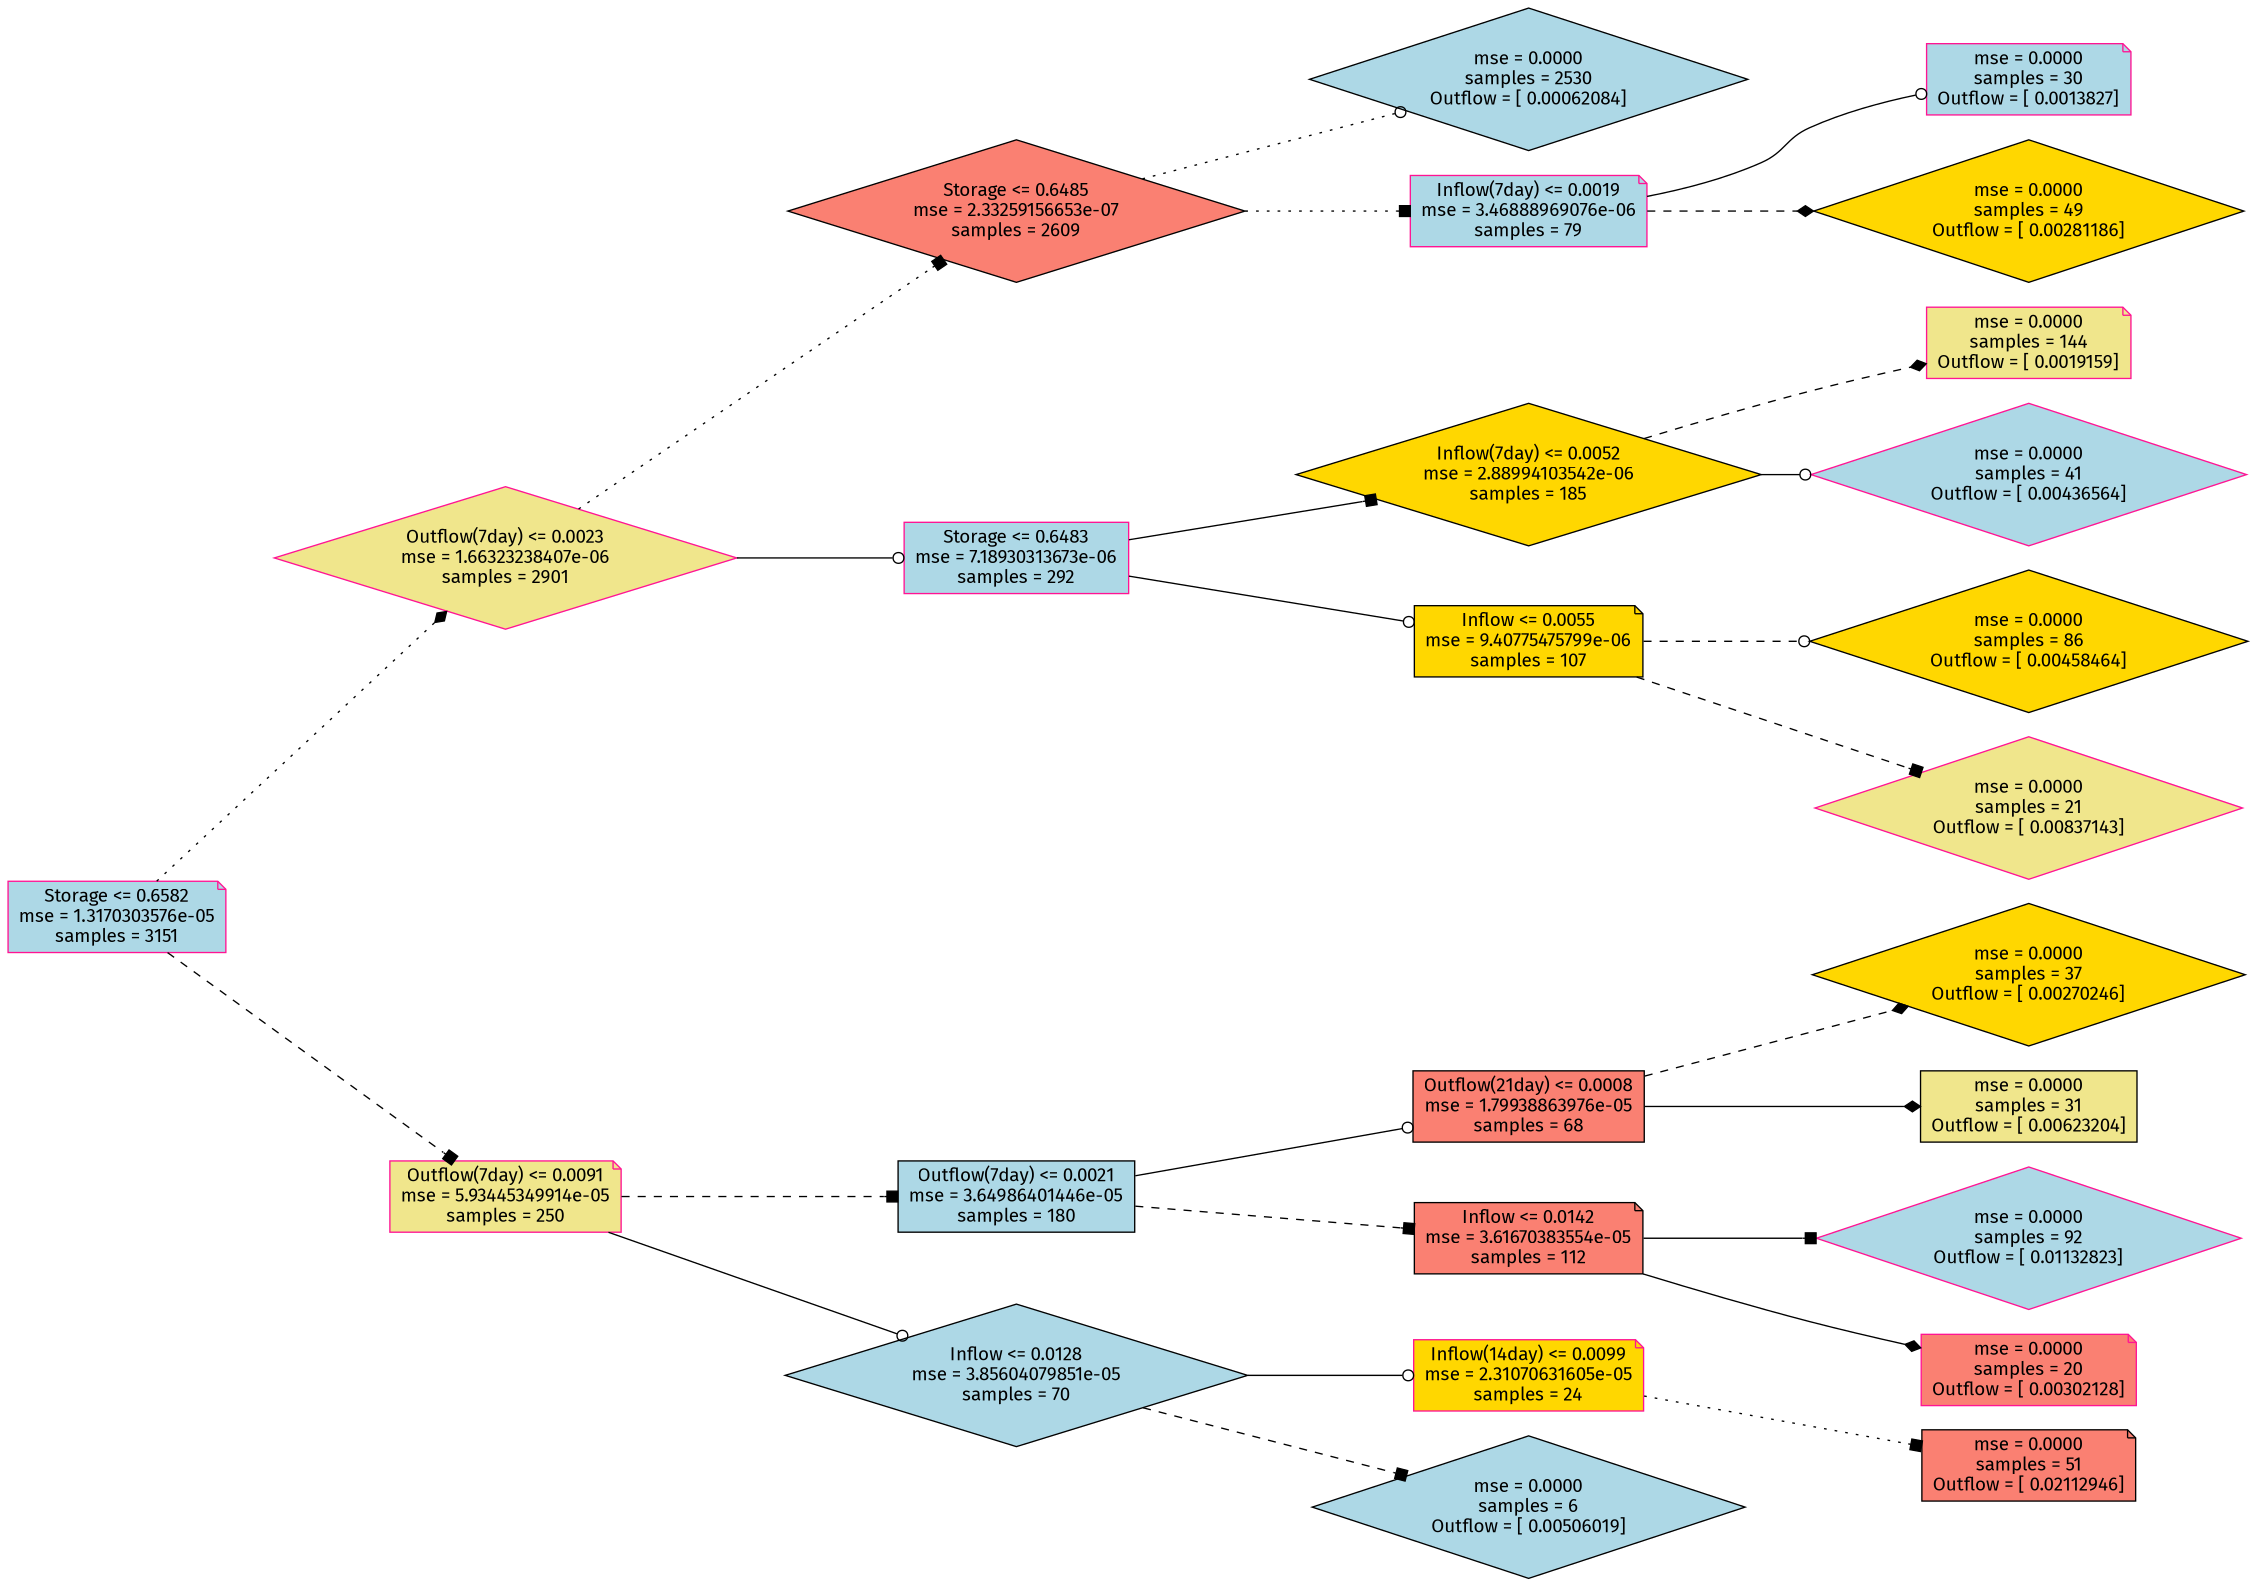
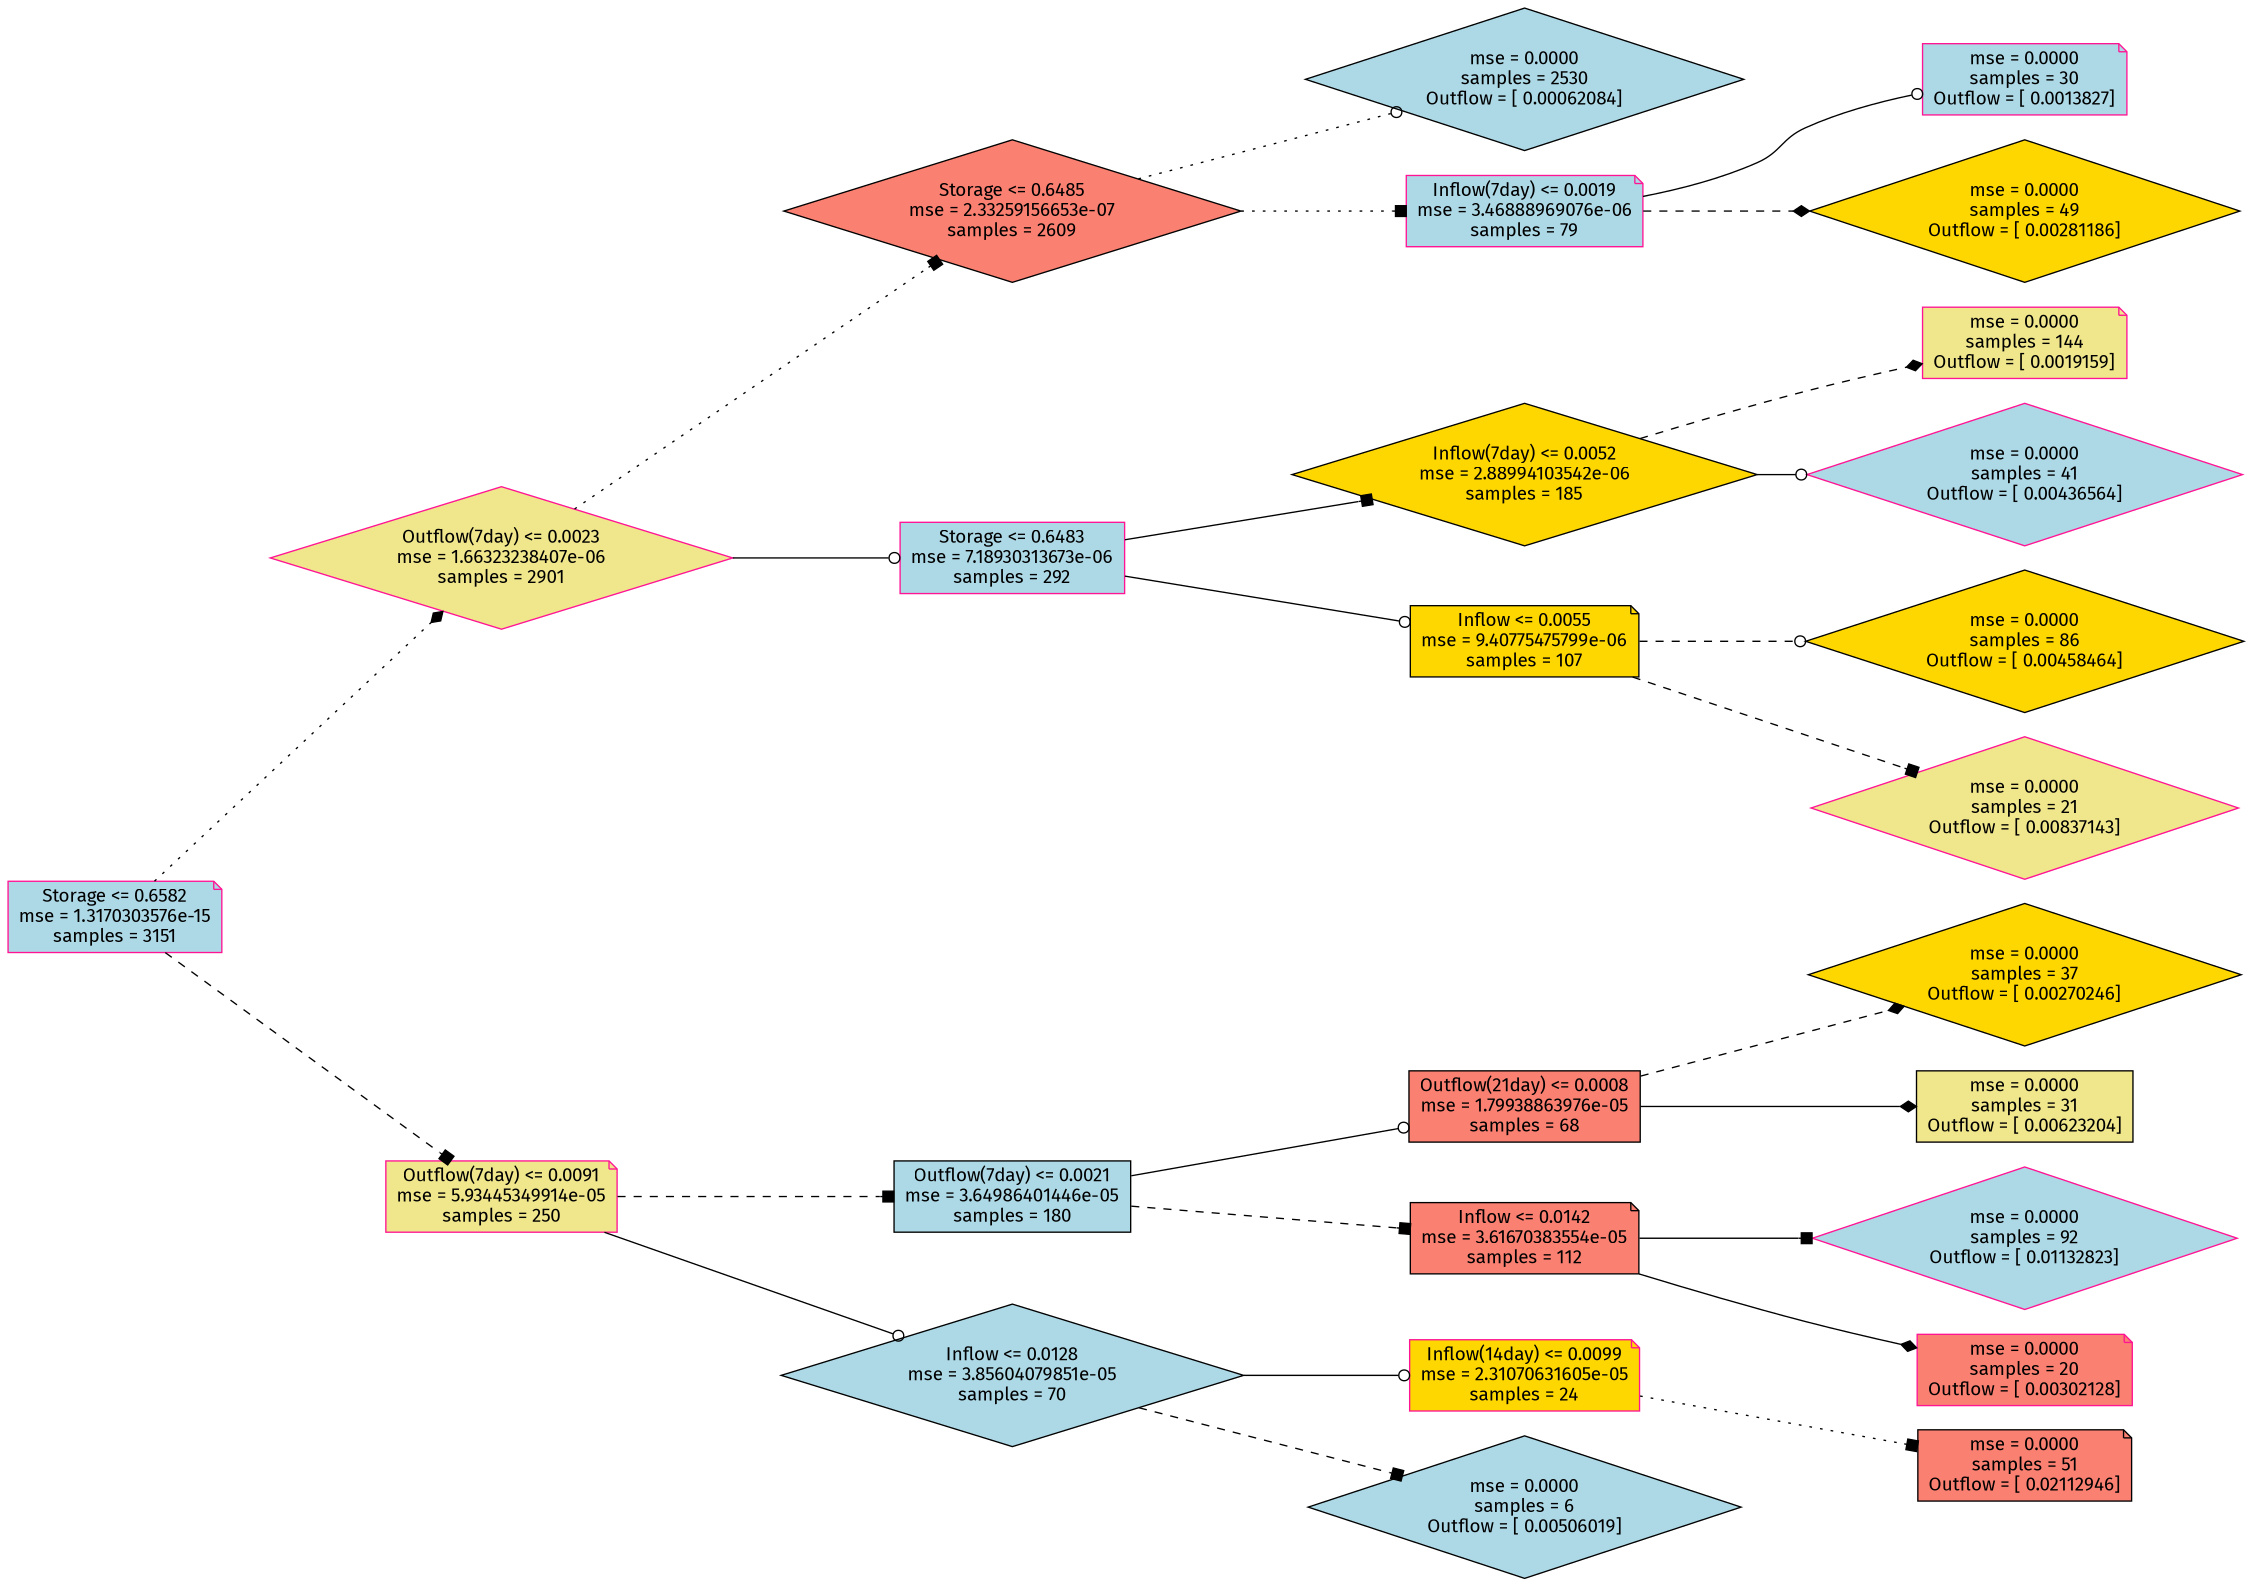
(117, 917) -> (115, 917)
